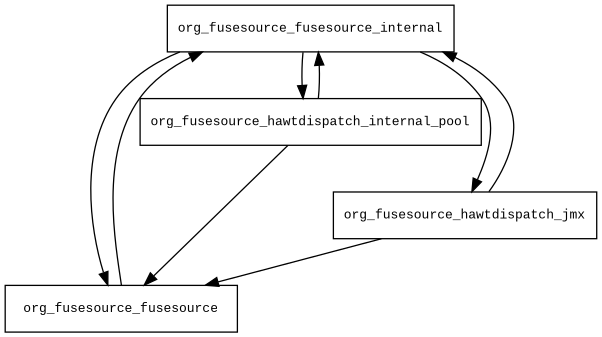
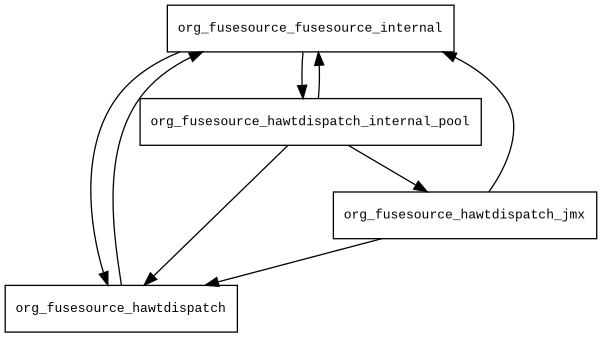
(483, 101) -> (382, 165)
(121, 309) -> (121, 309)
